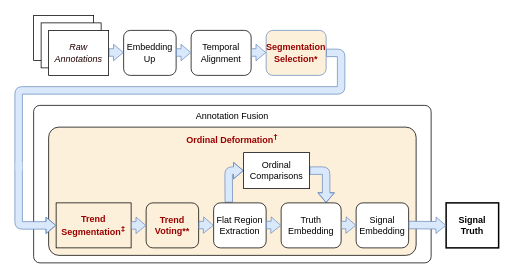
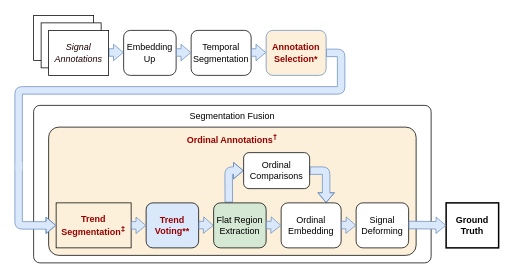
(78, 53) -> (78, 53)
(221, 53) -> (221, 53)
(296, 53) -> (296, 53)
(232, 116) -> (232, 116)
(232, 138) -> (232, 138)
(276, 171) -> (276, 171)
(172, 225) -> (172, 225)
(240, 225) -> (240, 225)
(311, 225) -> (311, 225)
(382, 225) -> (382, 225)
(472, 225) -> (472, 225)
